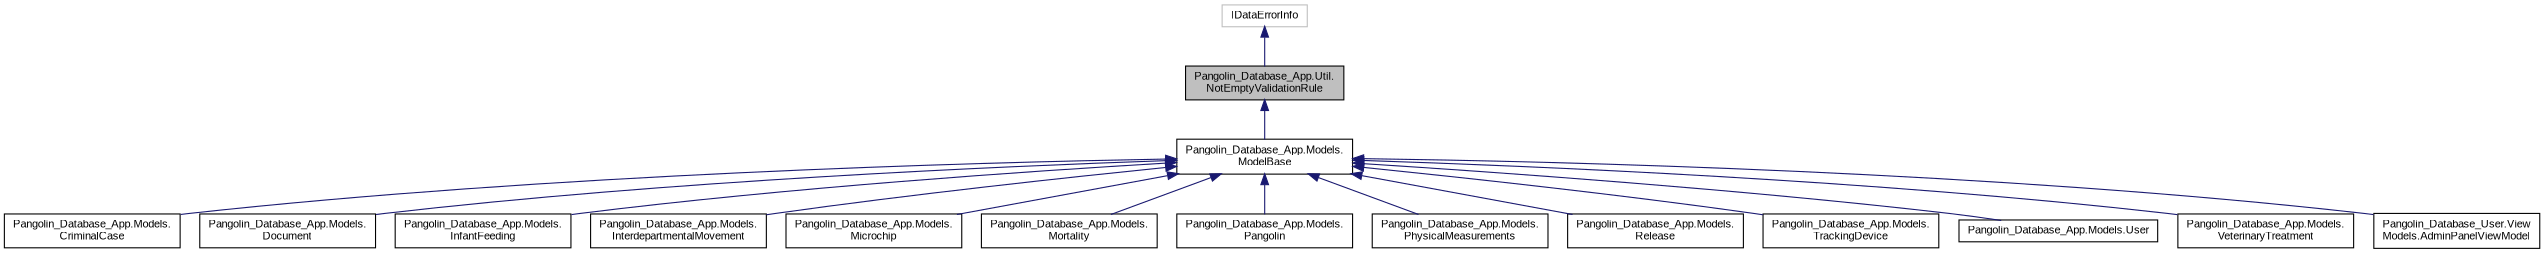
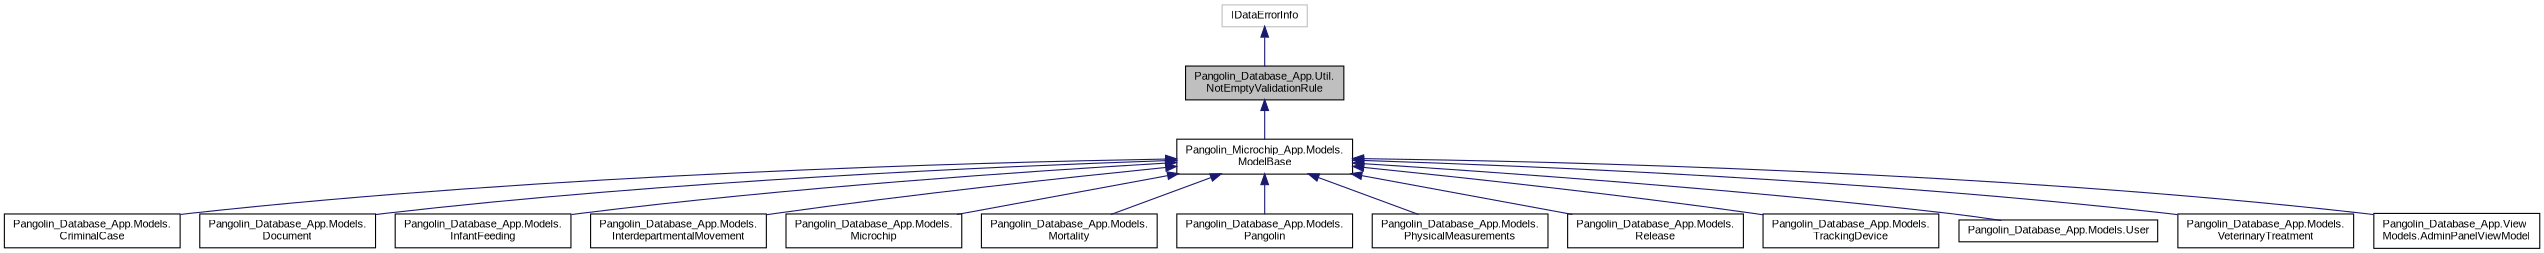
(1265, 157) -> (1265, 157)
(2457, 231) -> (2457, 231)
